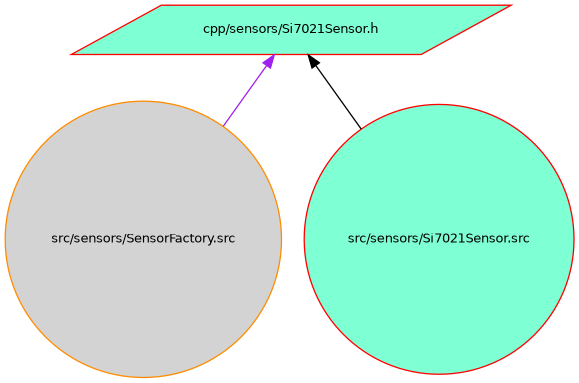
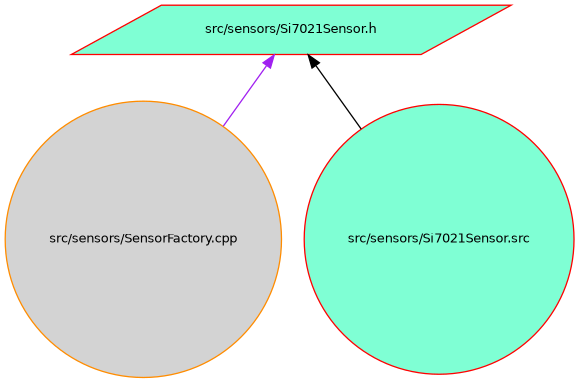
(291, 30) -> (291, 30)
(143, 239) -> (143, 239)
